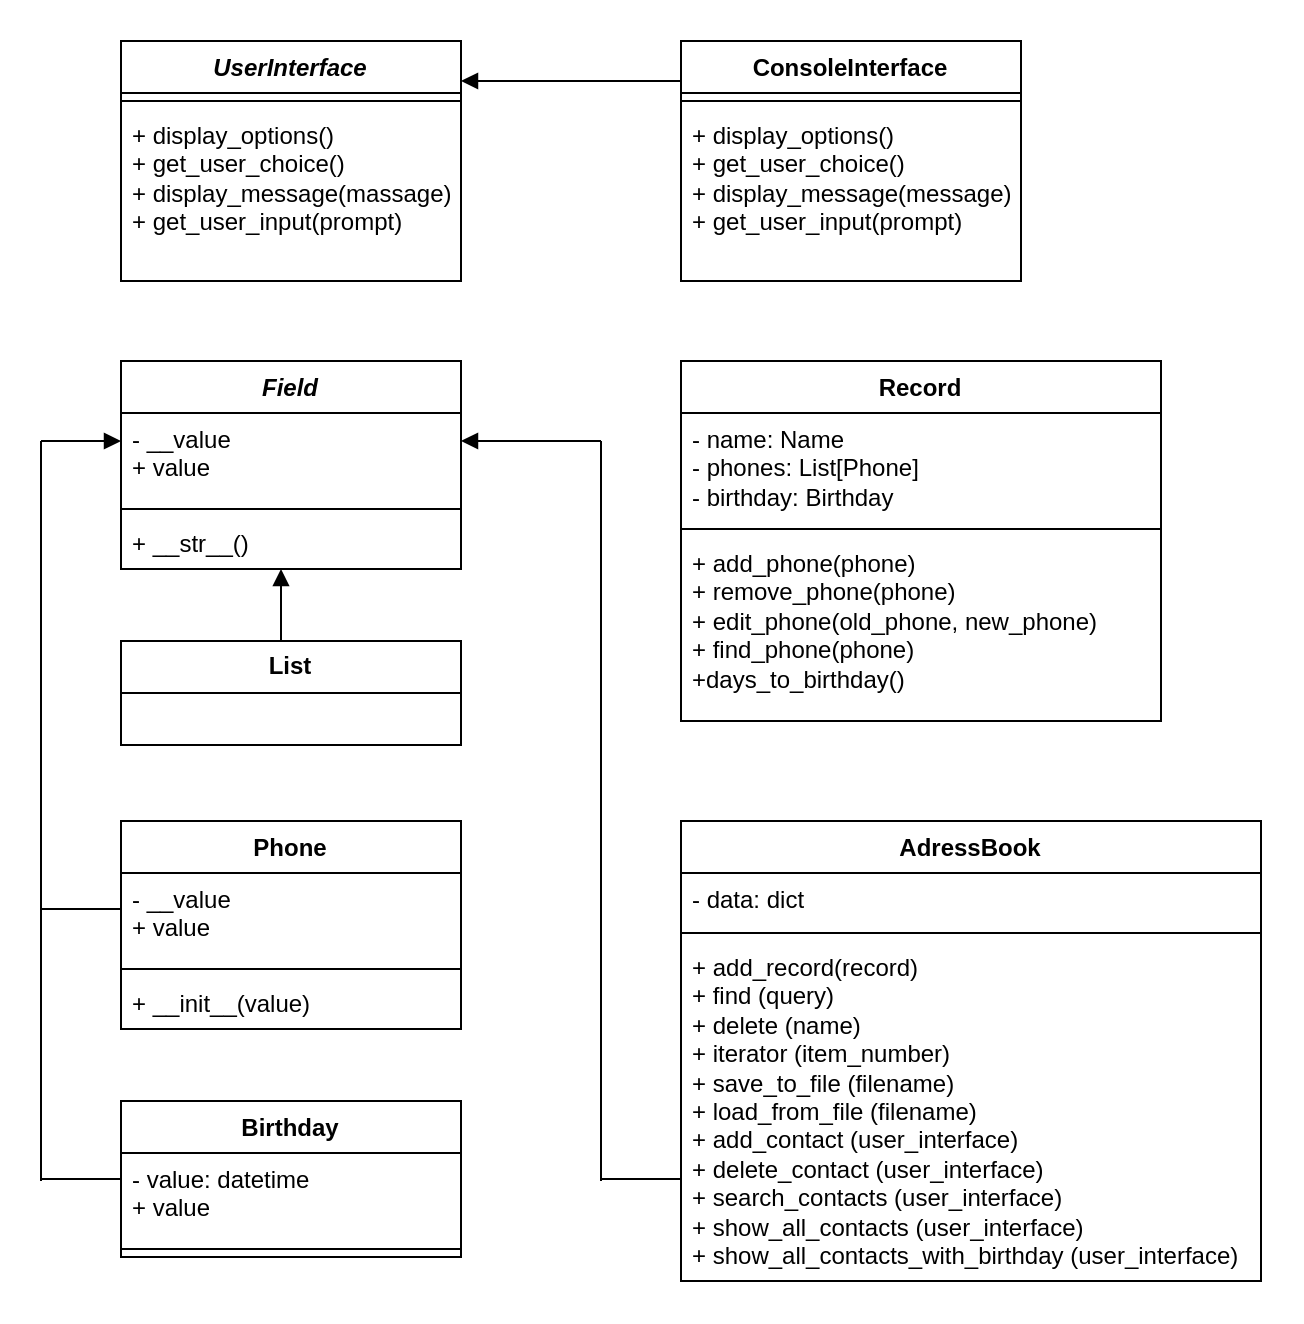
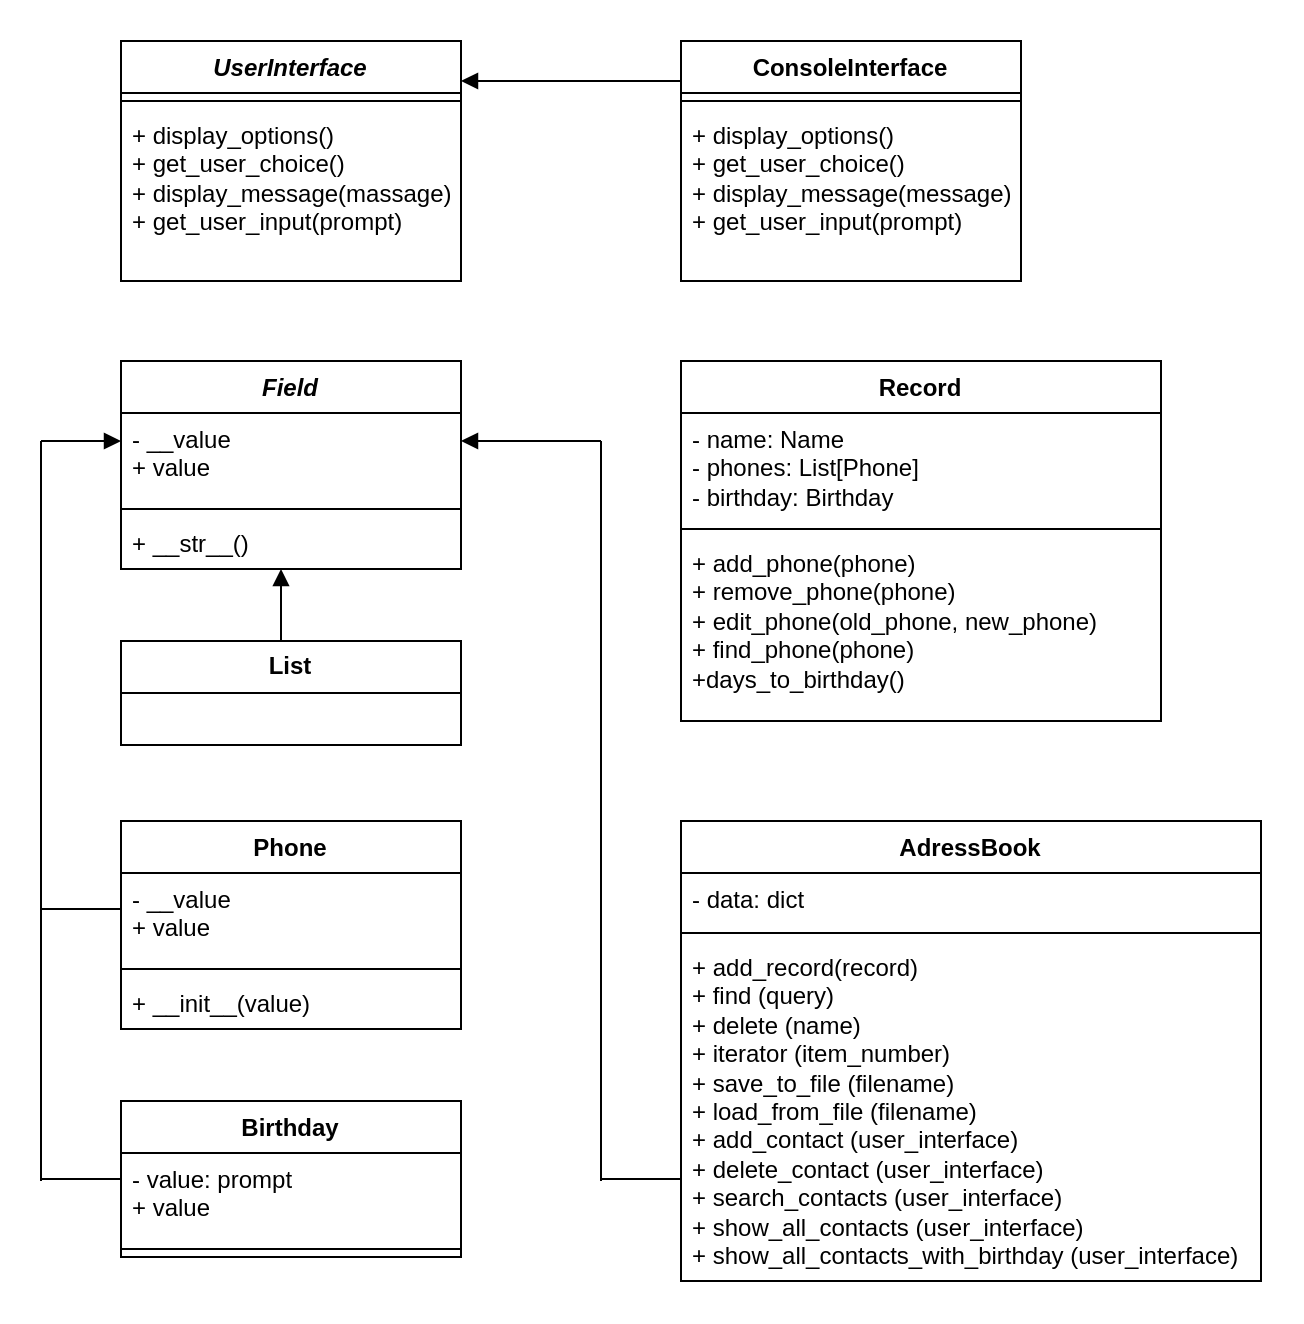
(232, 1196) -> (221, 1196)
